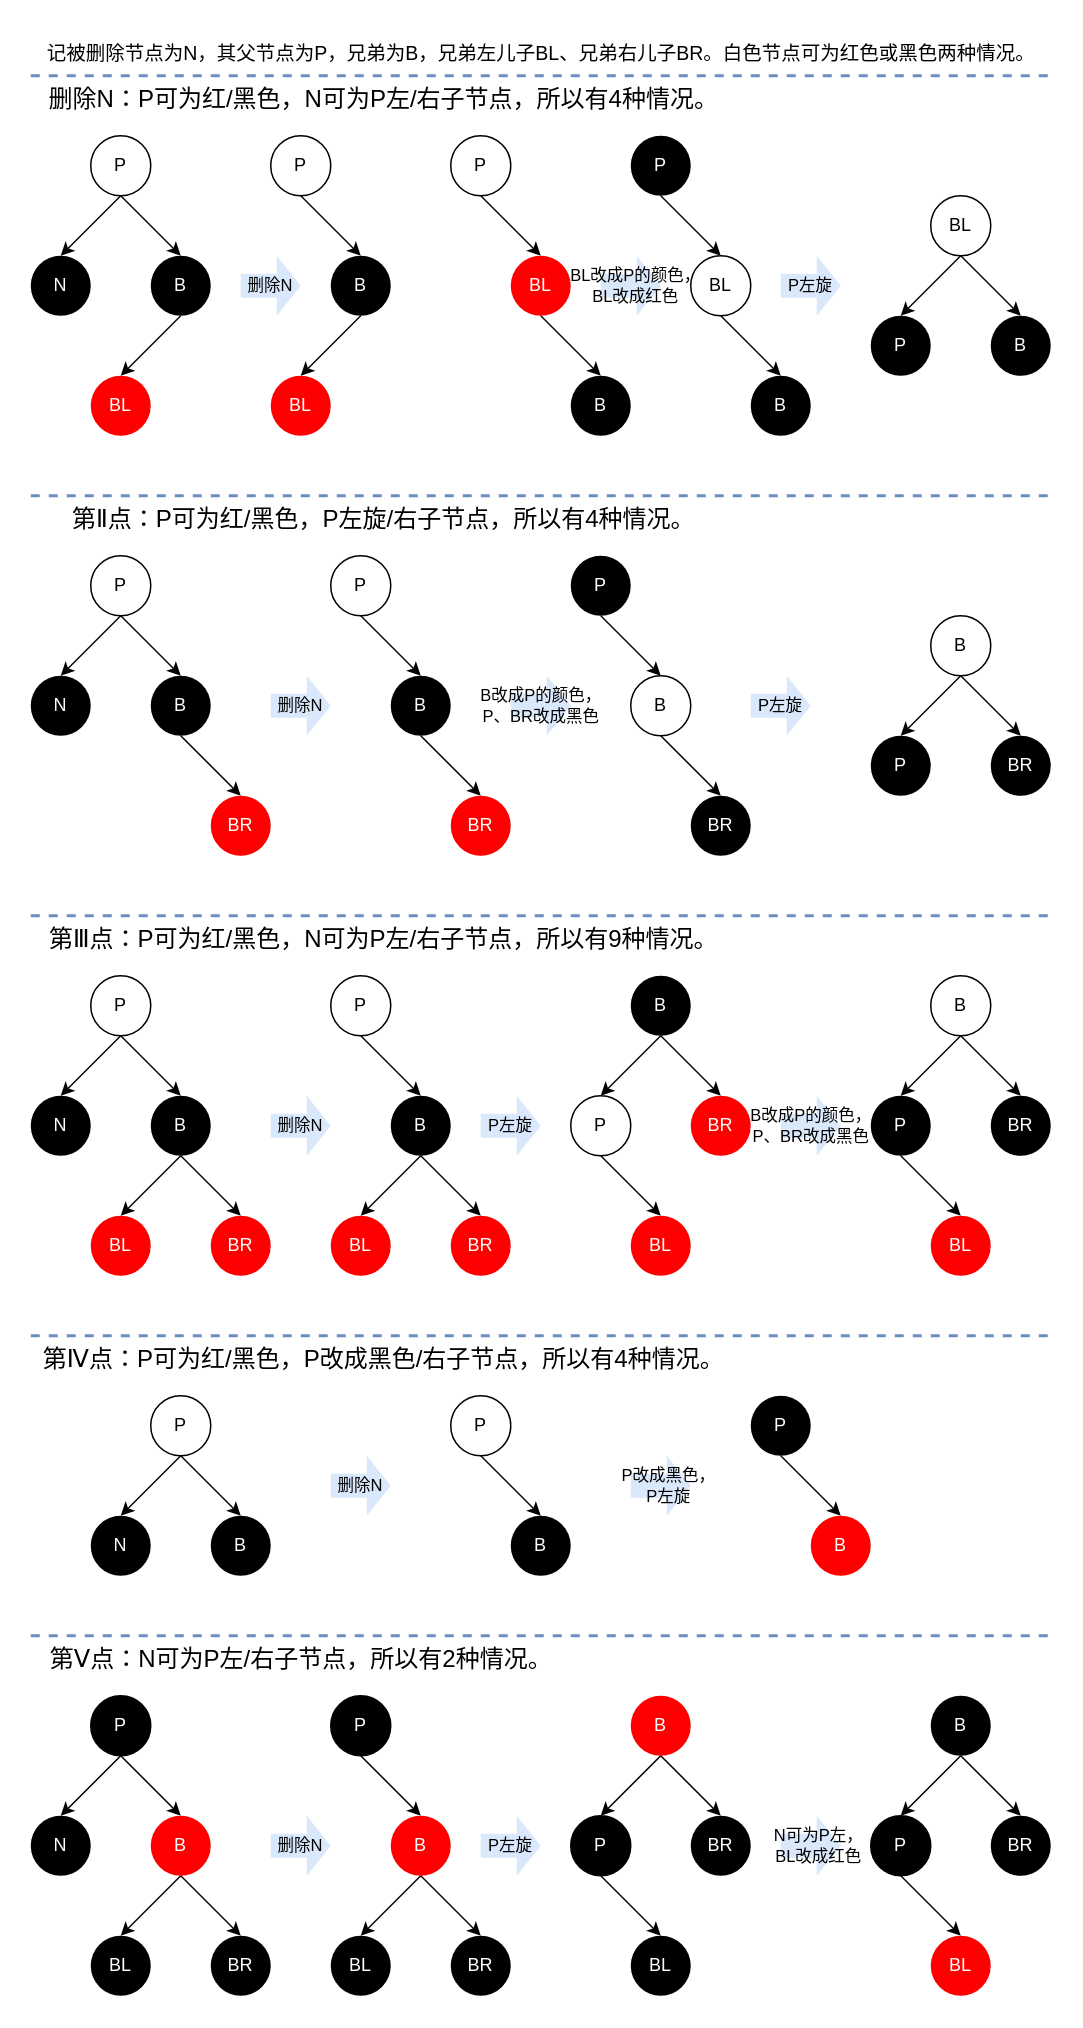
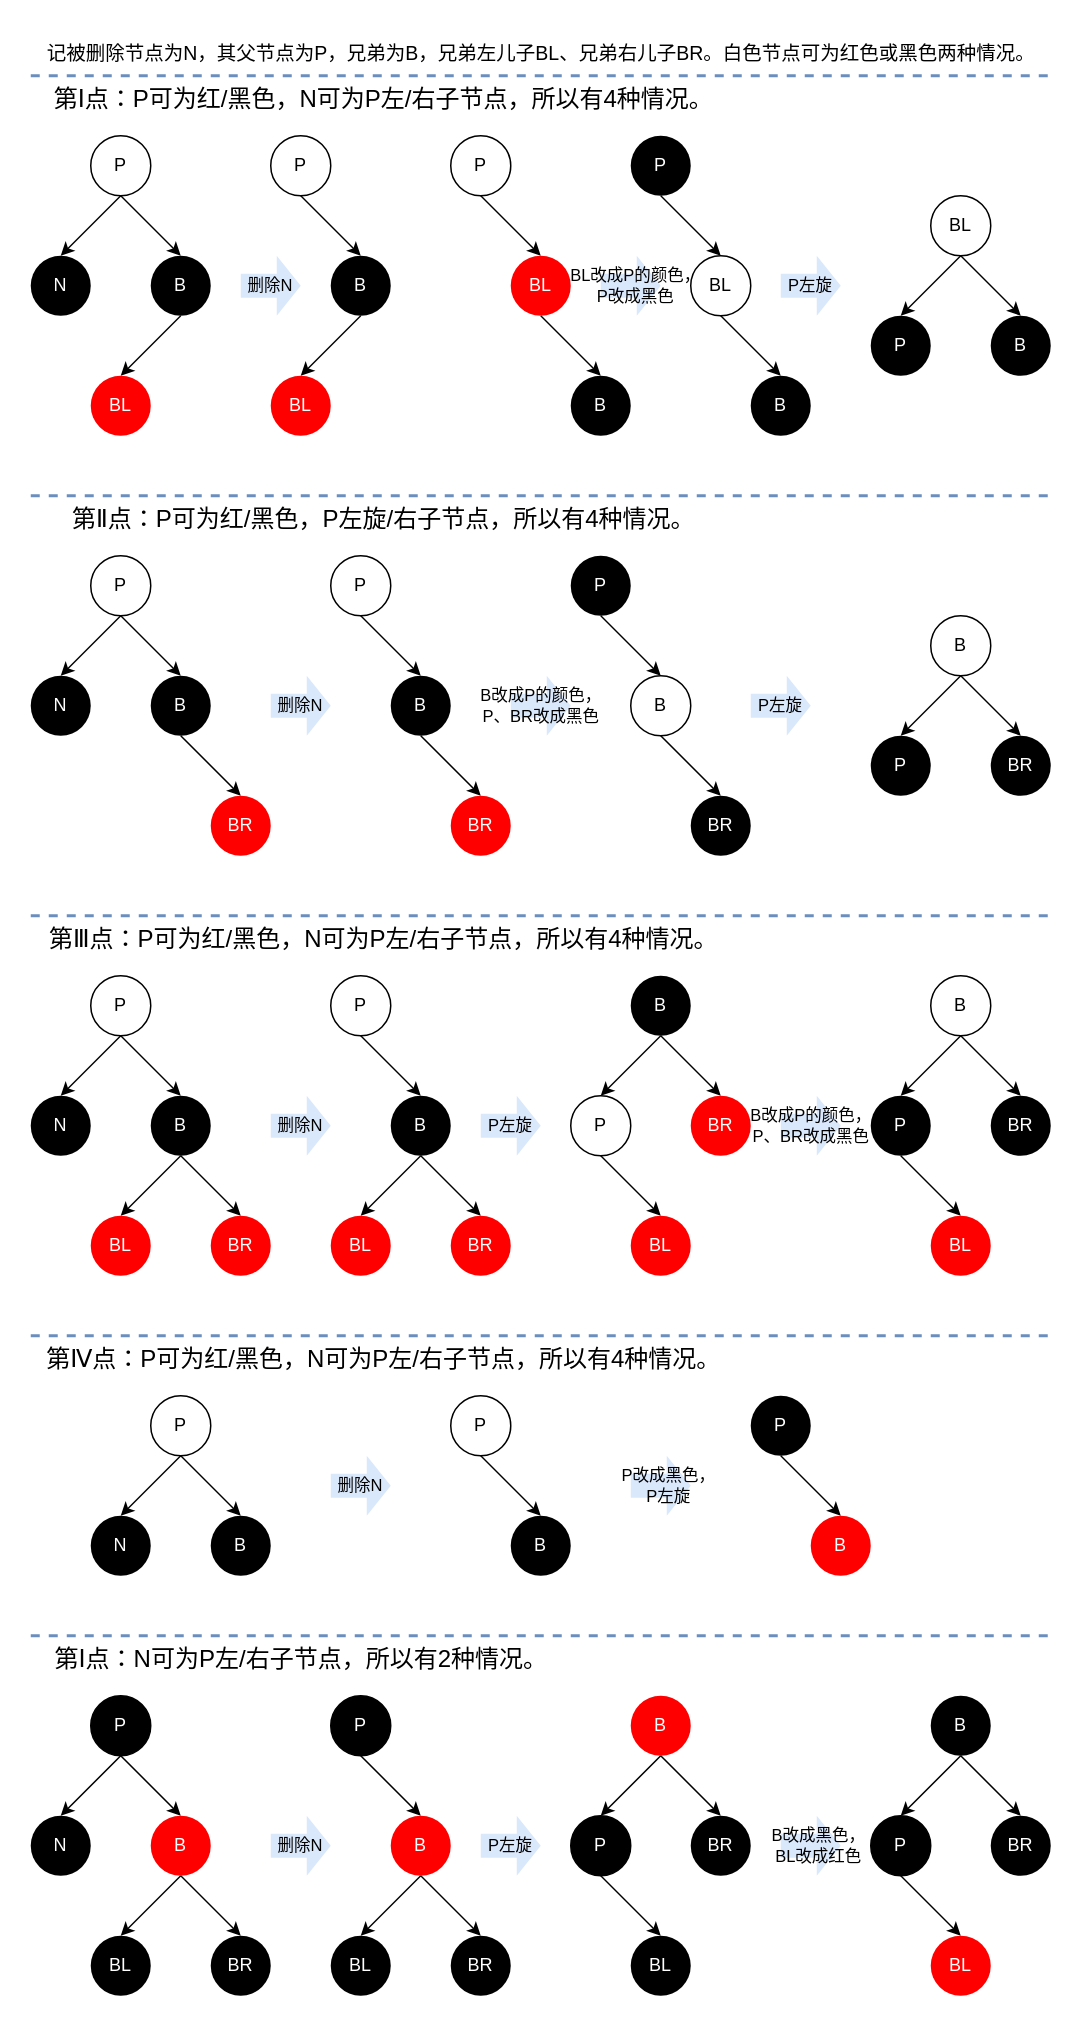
(384, 98) -> (384, 98)
(636, 286) -> (636, 286)
(384, 938) -> (384, 938)
(384, 1358) -> (384, 1358)
(302, 1658) -> (302, 1658)
(819, 1846) -> (819, 1846)
